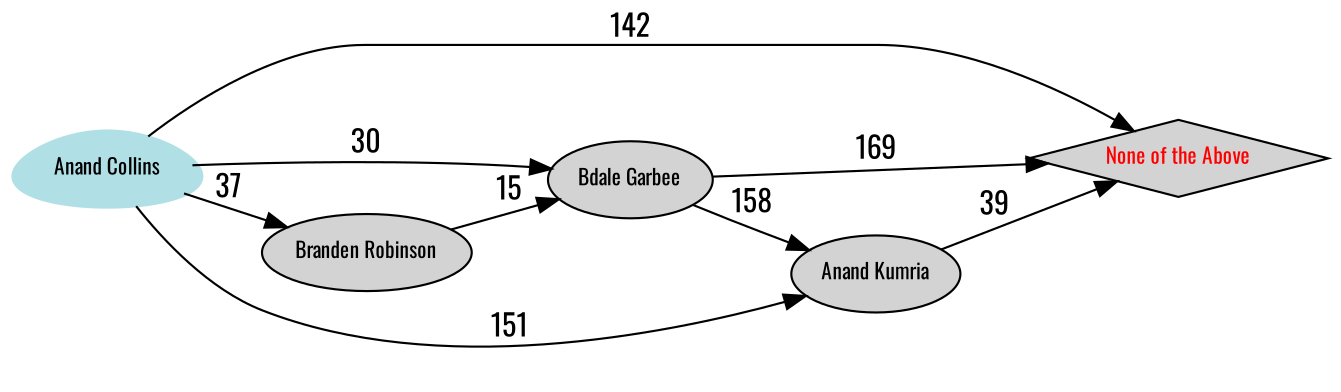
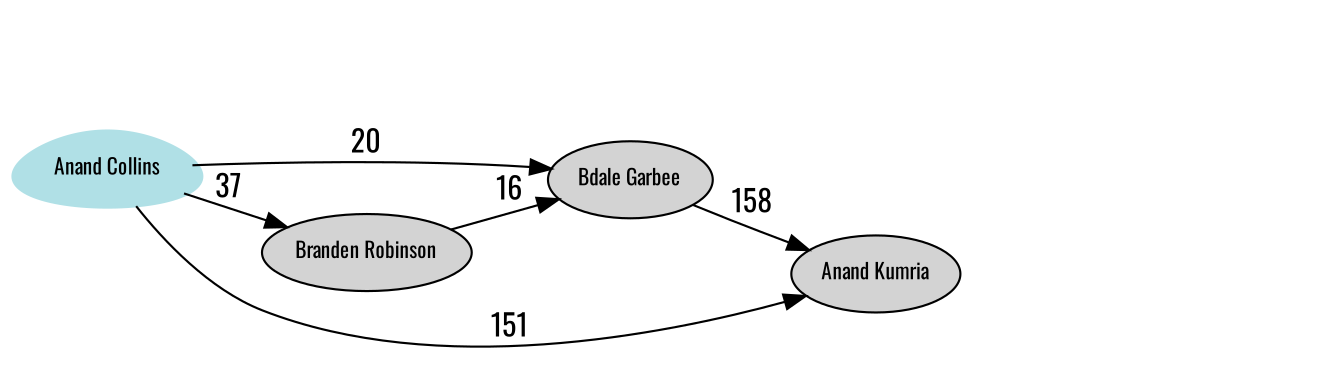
(367, 144) -> (367, 144)
(1178, 158) -> none
(510, 192) -> (510, 192)
